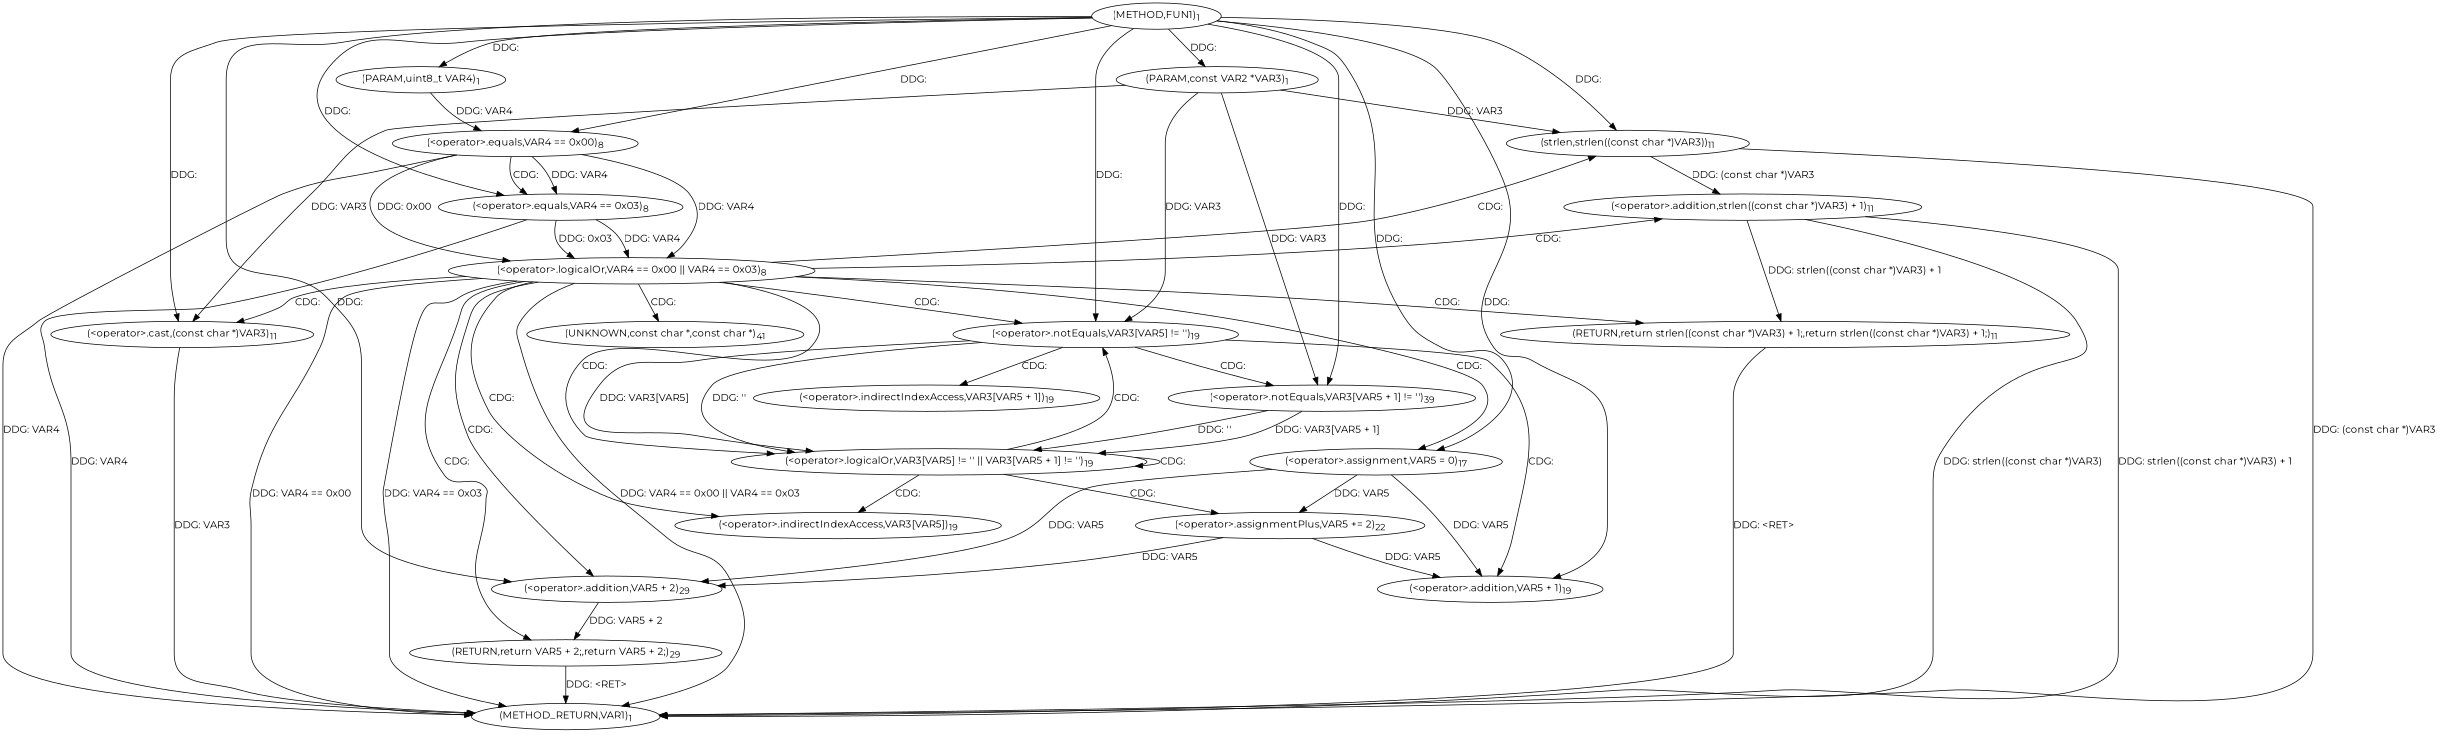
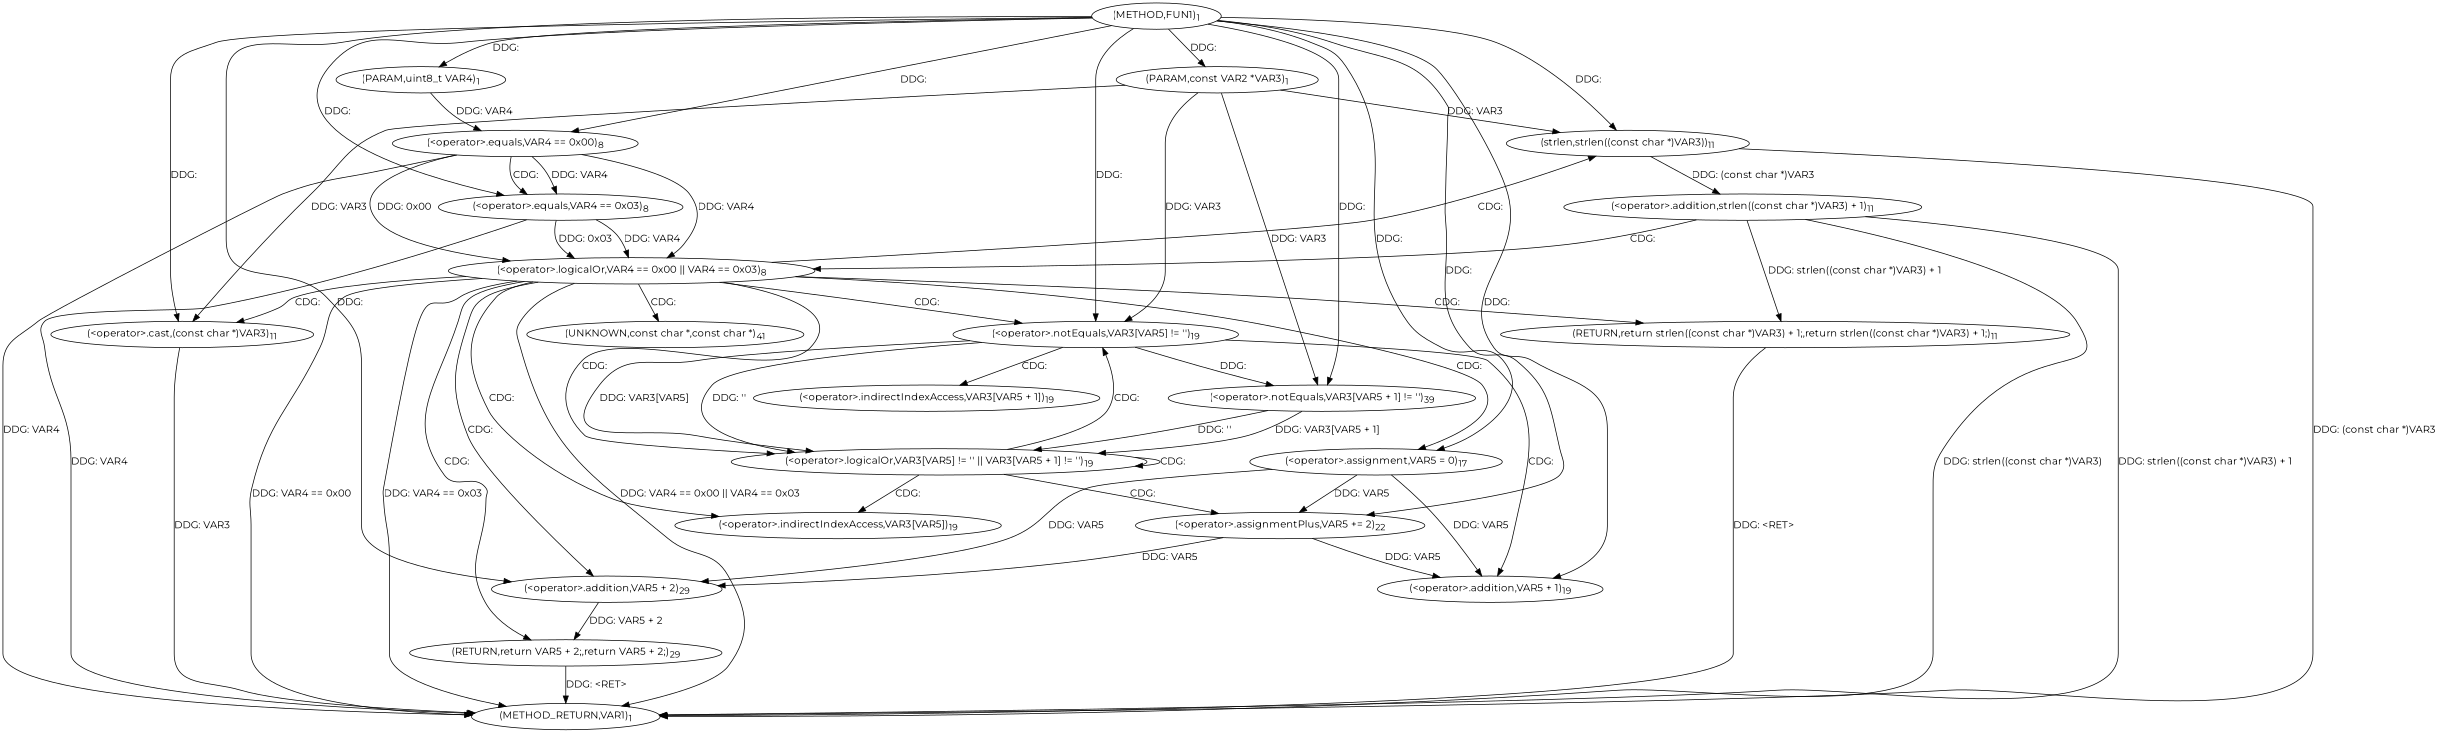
(1234, 255) -> (1260, 261)
none -> (1445, 288)
(1234, 366) -> (1234, 366)
